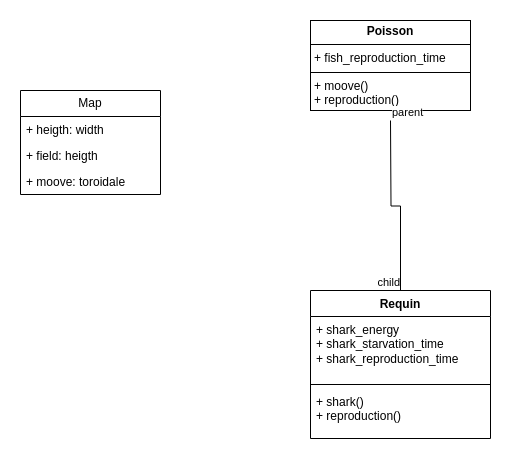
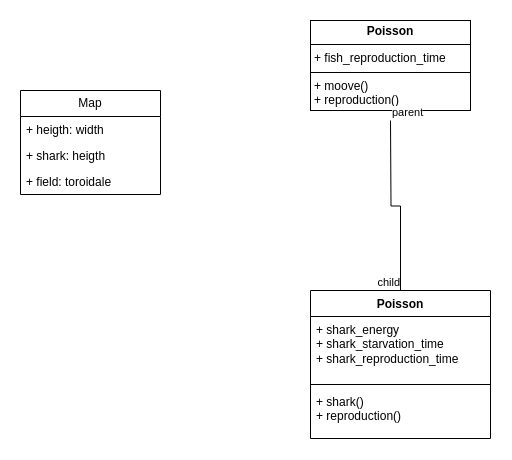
(68, 157) -> (71, 157)
(79, 183) -> (76, 183)
(401, 305) -> (401, 305)
